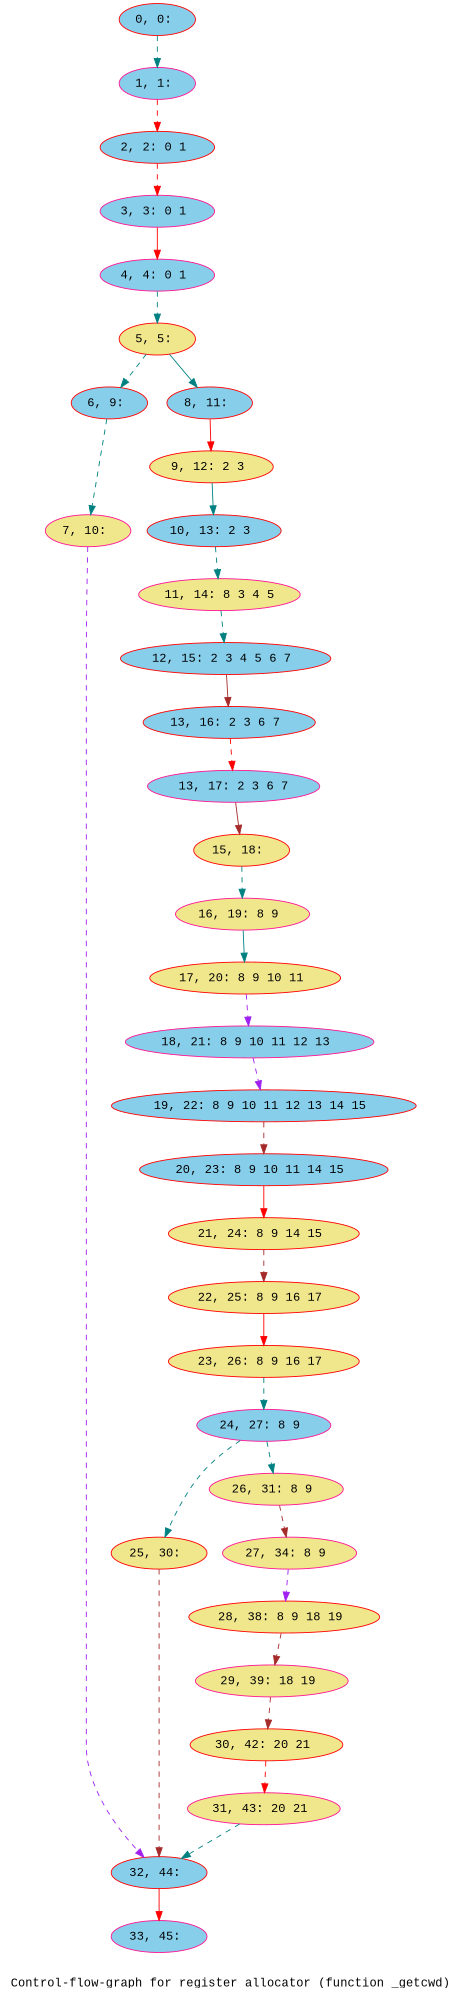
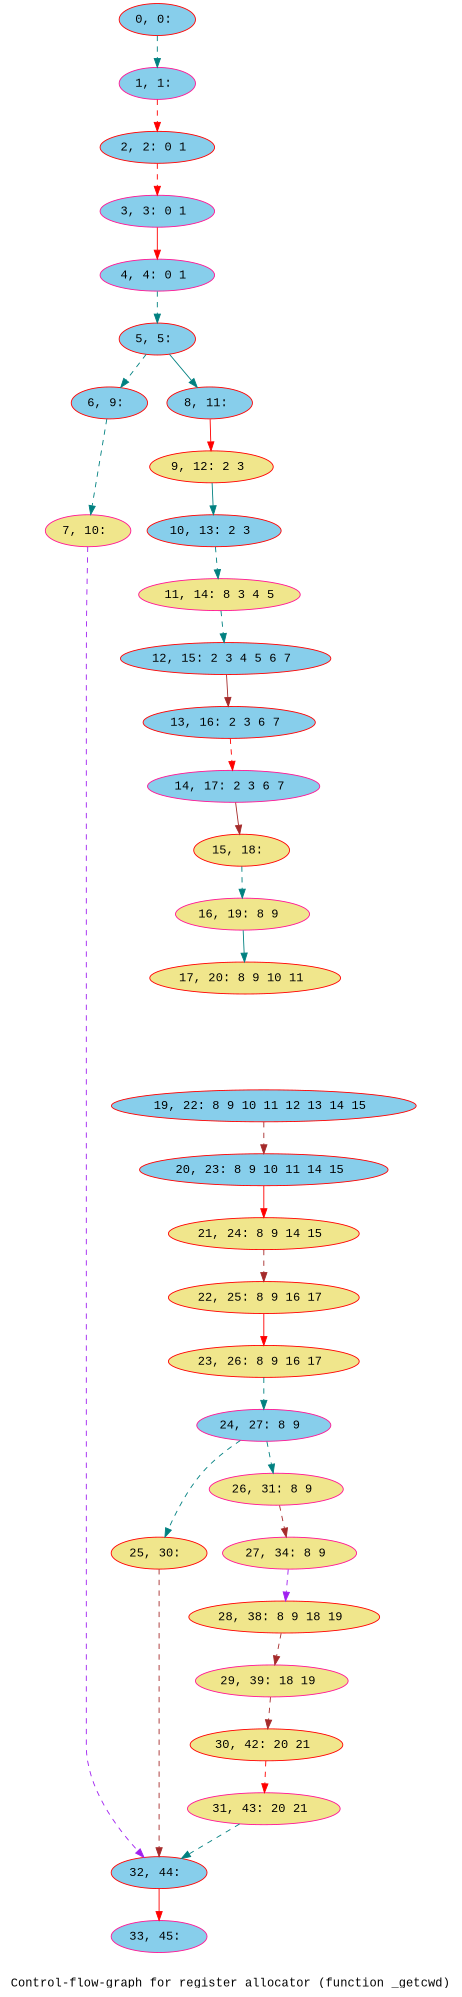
(157, 339) -> (157, 339)
(234, 786) -> (234, 786)
(250, 1042) -> none
